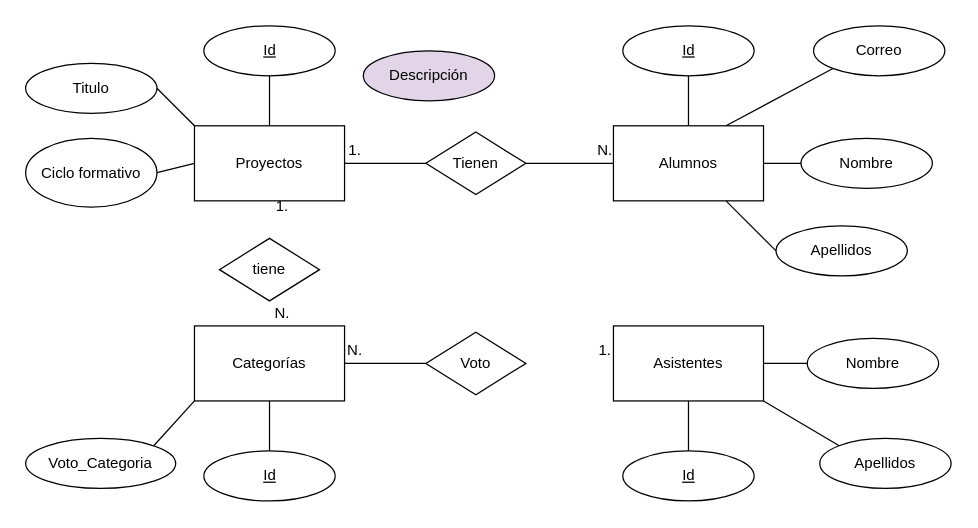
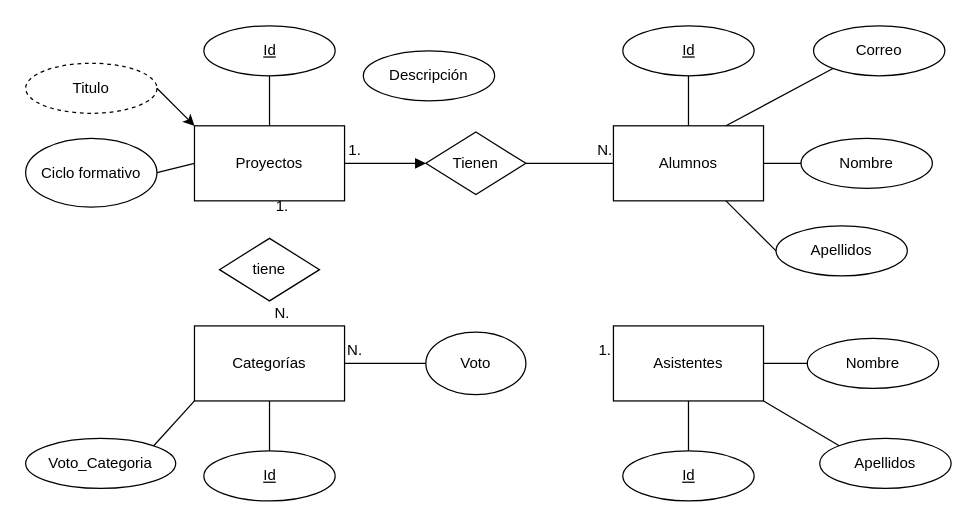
(429, 76) -> (429, 76)
(91, 88) -> (91, 88)
(190, 121) -> (187, 119)
(419, 163) -> (414, 163)
(476, 363) -> (476, 363)
